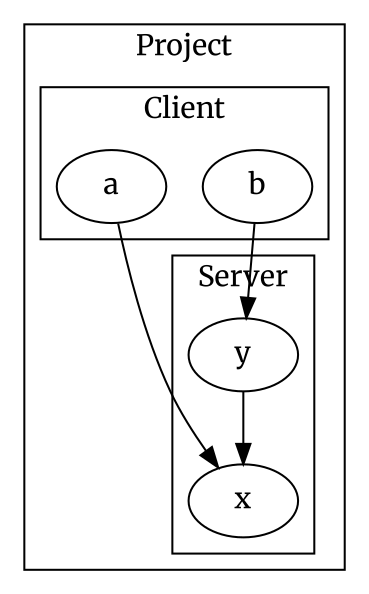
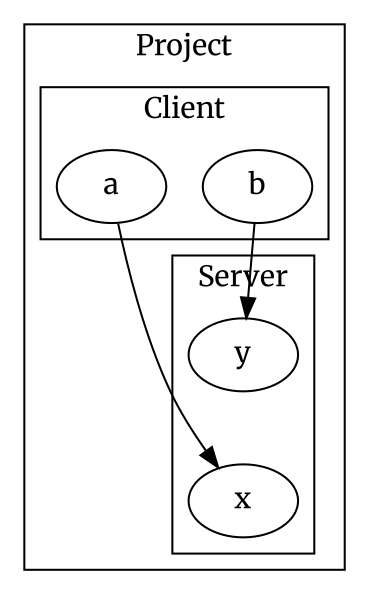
(243, 418) -> none
